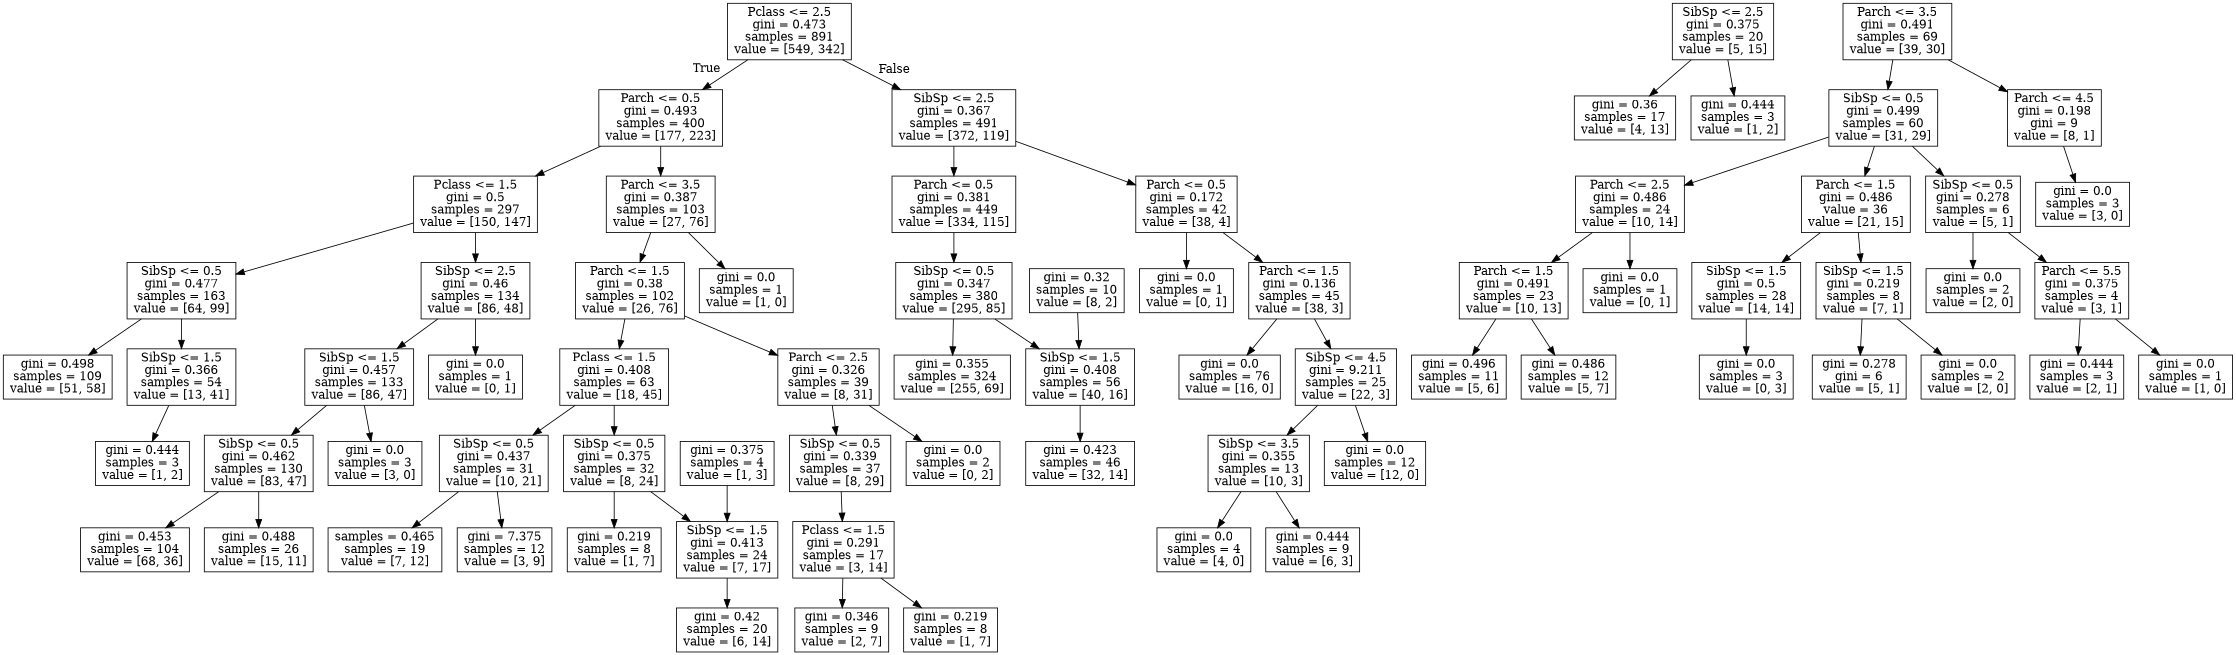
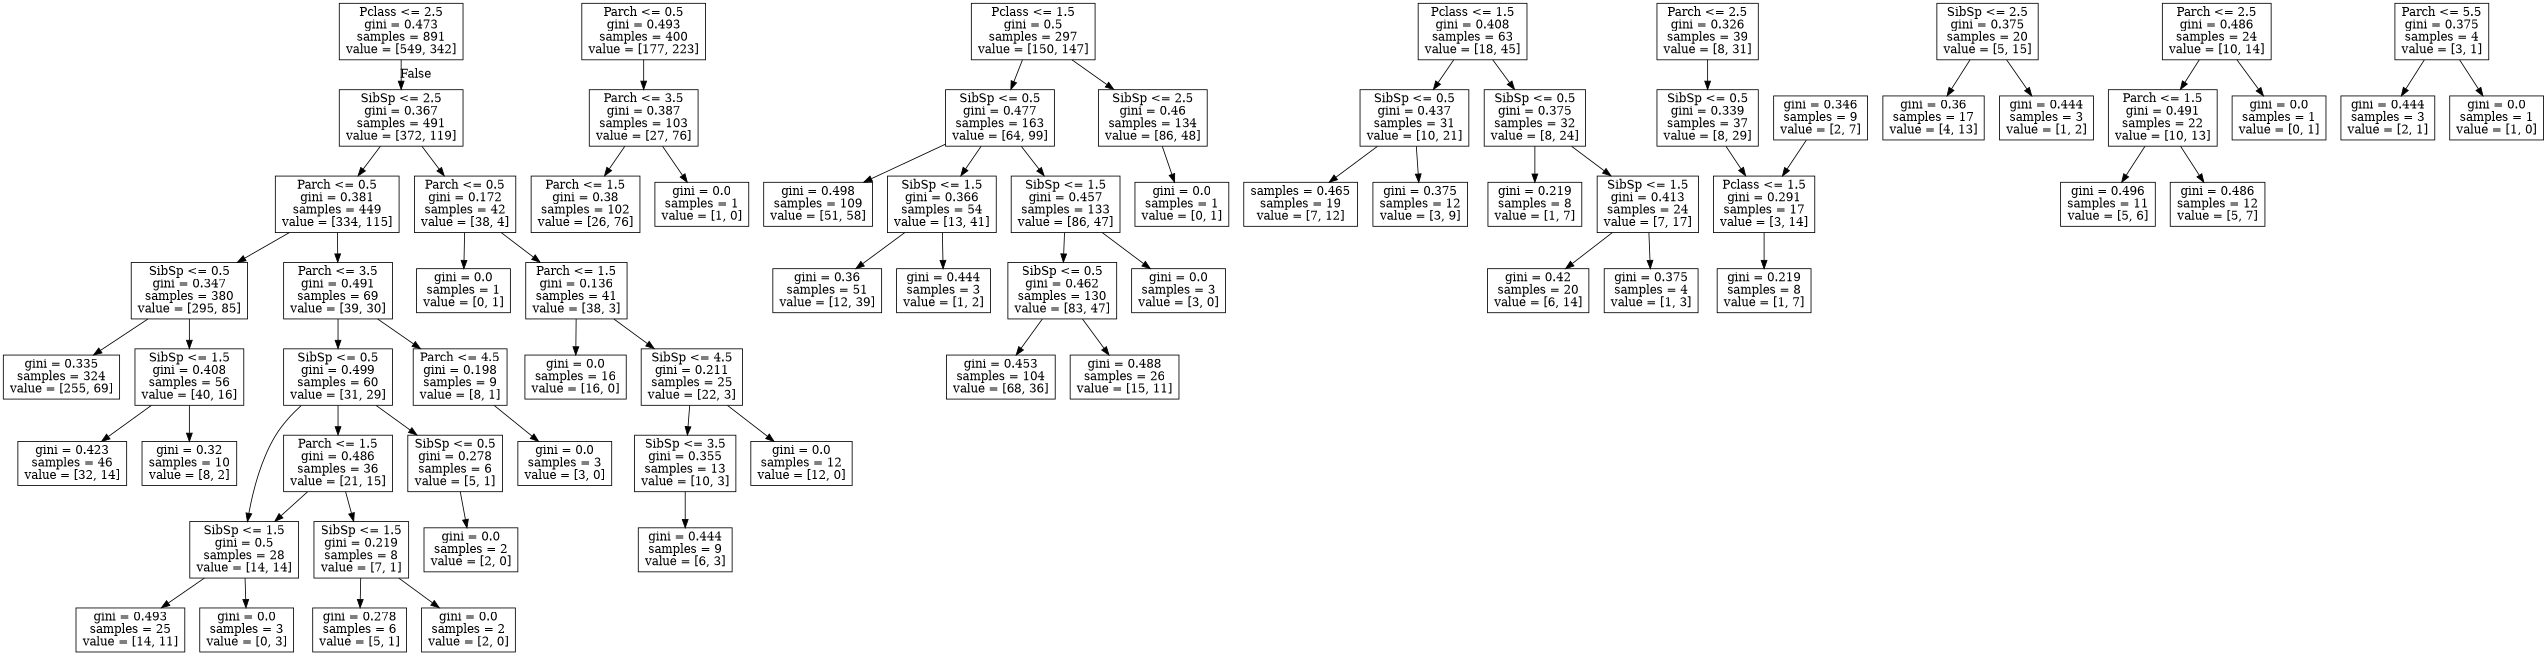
(729, 72) -> none
(2054, 118) -> (460, 377)
(572, 159) -> none
(1761, 160) -> (266, 455)
(1856, 204) -> (338, 463)
none -> (338, 243)
(2024, 245) -> none
none -> (827, 291)
(1299, 291) -> (576, 291)
(1514, 291) -> (2163, 118)
(1078, 327) -> (189, 419)
(623, 330) -> none
(421, 331) -> (1030, 158)
(727, 334) -> none
(952, 377) -> (61, 377)
(1230, 377) -> (576, 377)
(1346, 377) -> (692, 377)
(1859, 377) -> (360, 630)
(953, 463) -> none
(727, 499) -> (1649, 247)
(505, 550) -> (1420, 204)
(1204, 550) -> none
(843, 589) -> (1797, 155)
none -> (130, 630)
